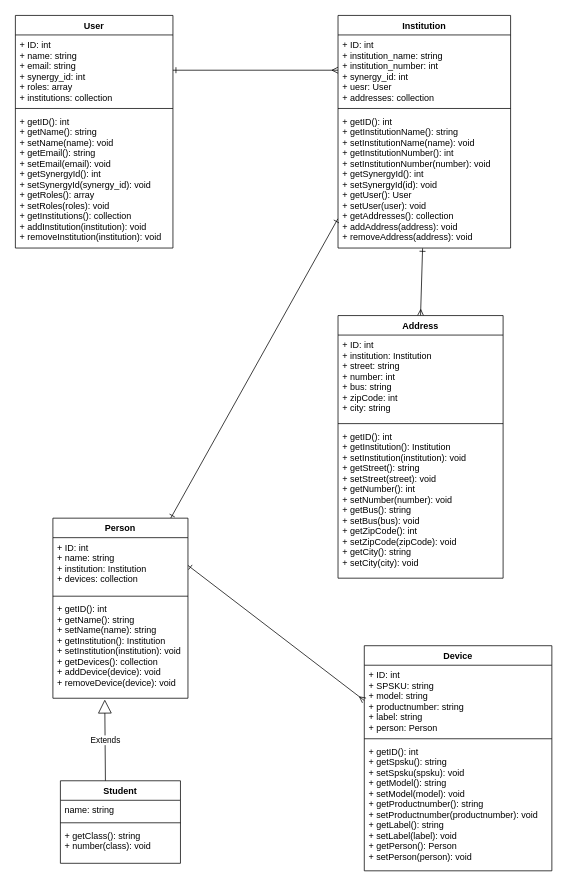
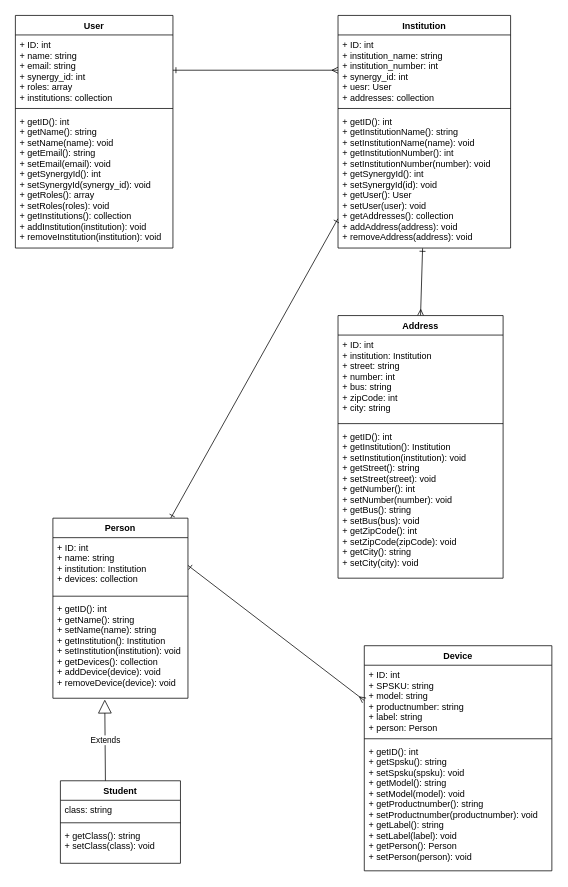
(91, 810) -> (93, 810)
(109, 836) -> (109, 836)
